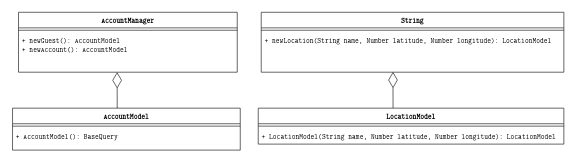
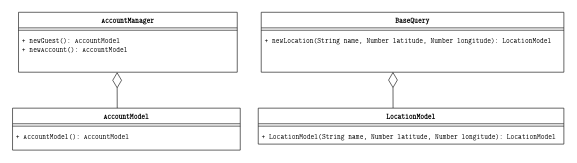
(413, 20) -> (413, 20)
(66, 137) -> (71, 137)
